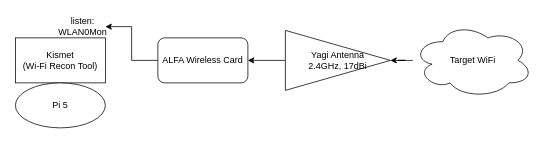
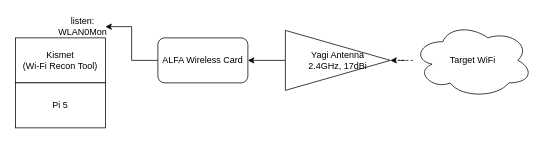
(399, 60) -> (399, 60)
(60, 105) -> (60, 105)
